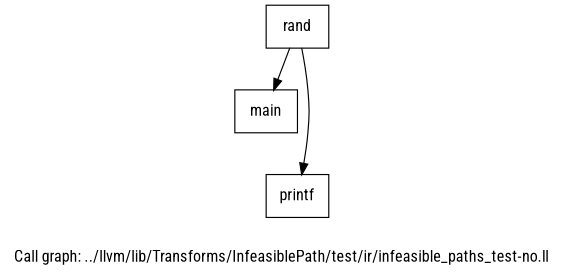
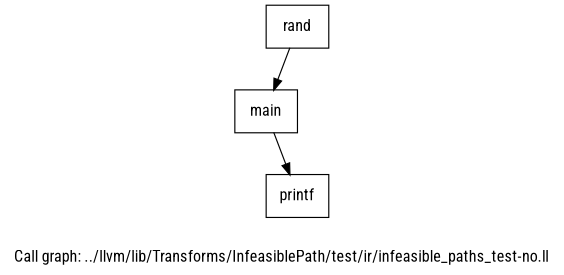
(309, 105) -> (280, 148)
